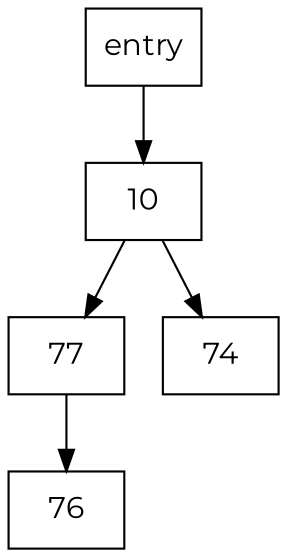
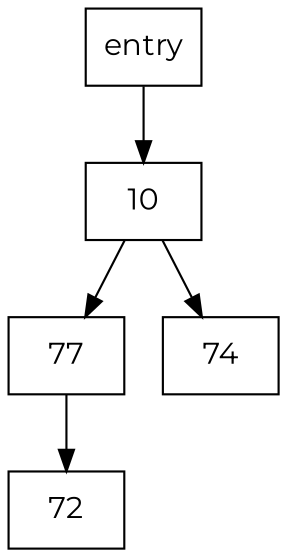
(66, 510) -> (66, 510)
